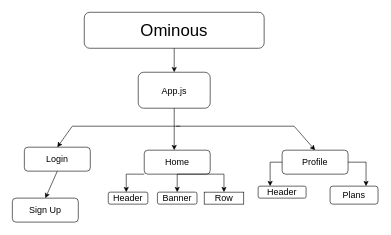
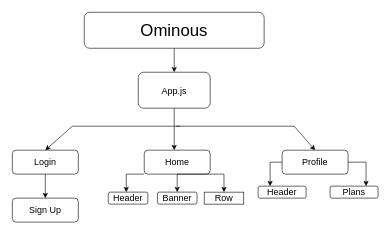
(57, 159) -> (45, 162)
(354, 195) -> (354, 192)
